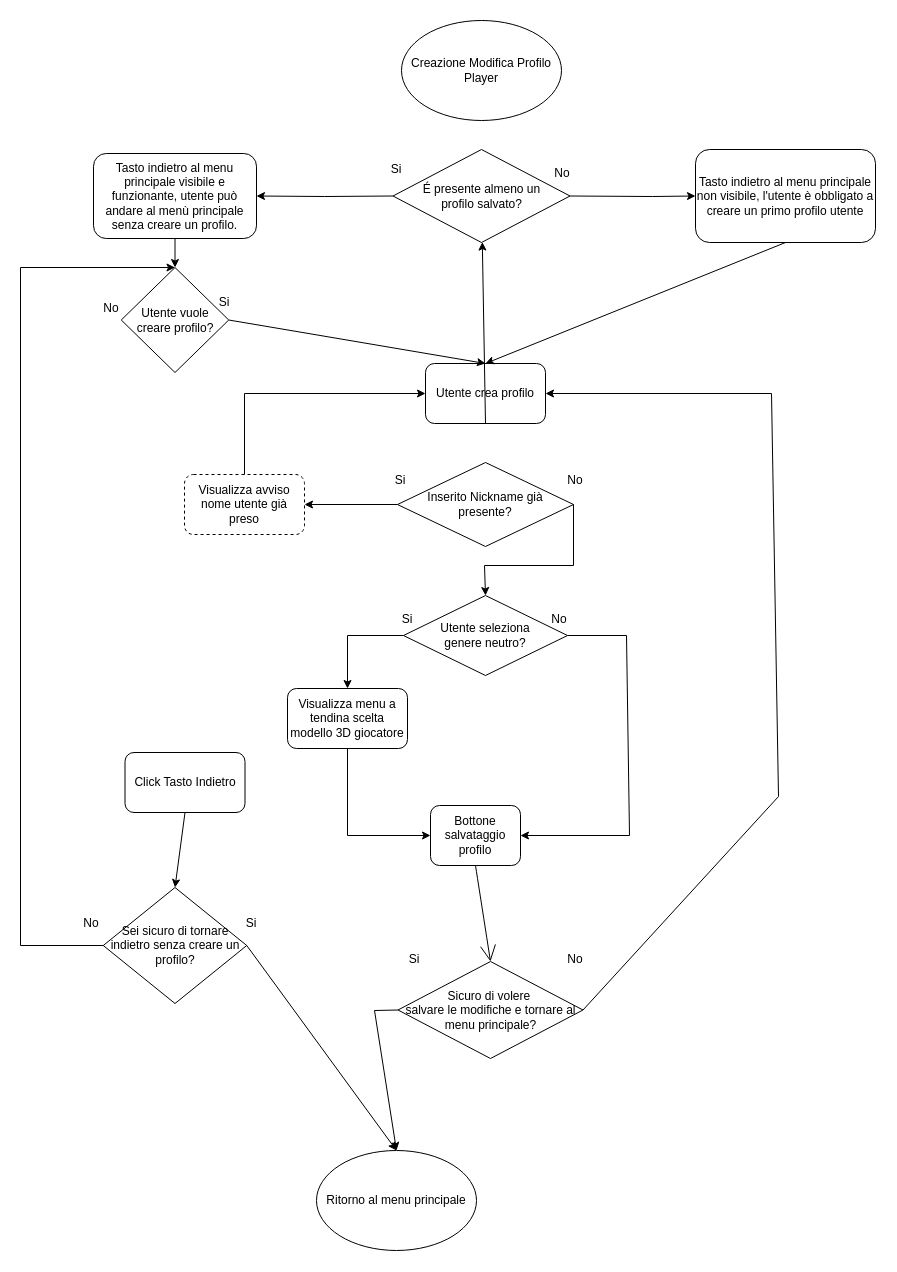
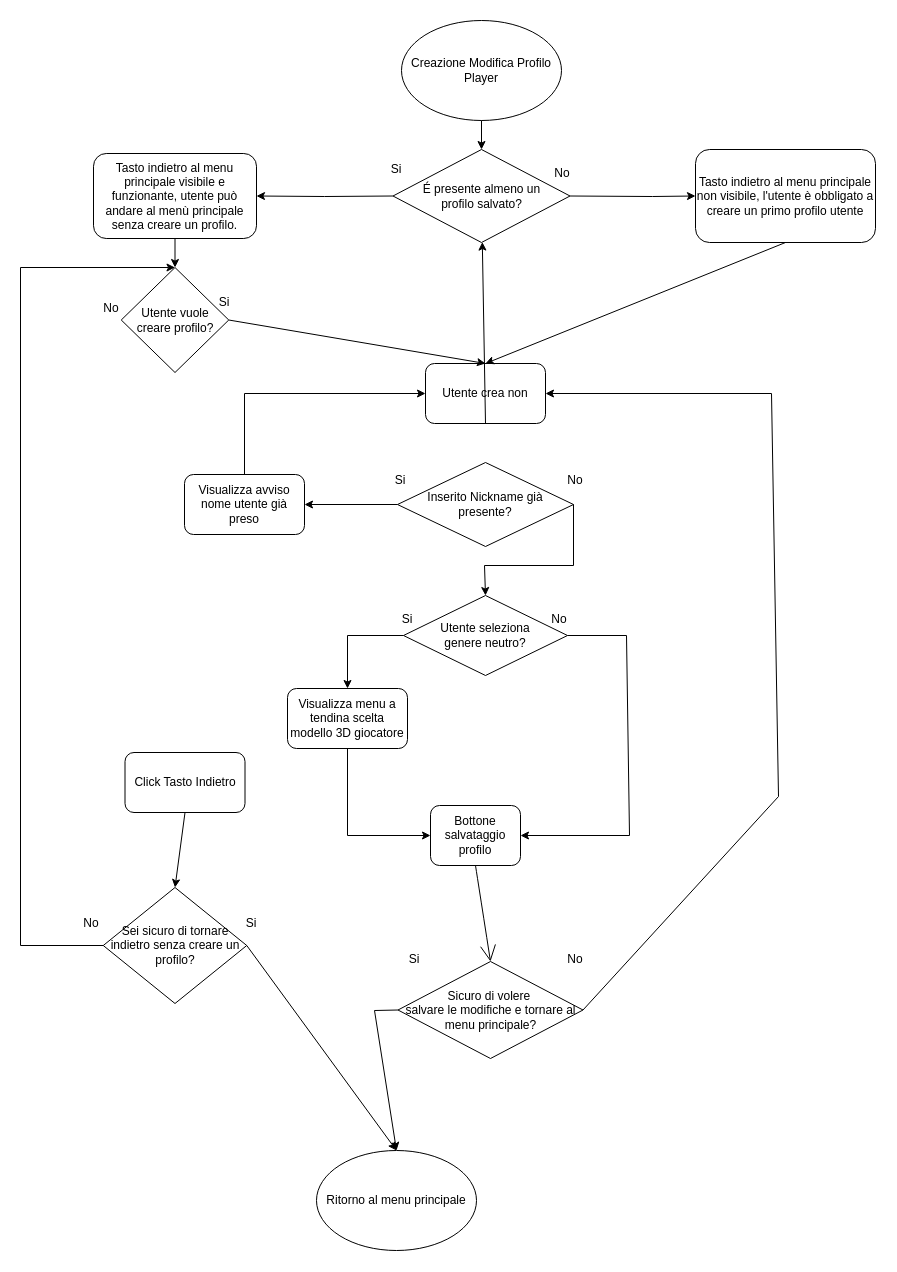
none -> (482, 132)
(486, 394) -> (486, 394)
(245, 505) -> (245, 505)
